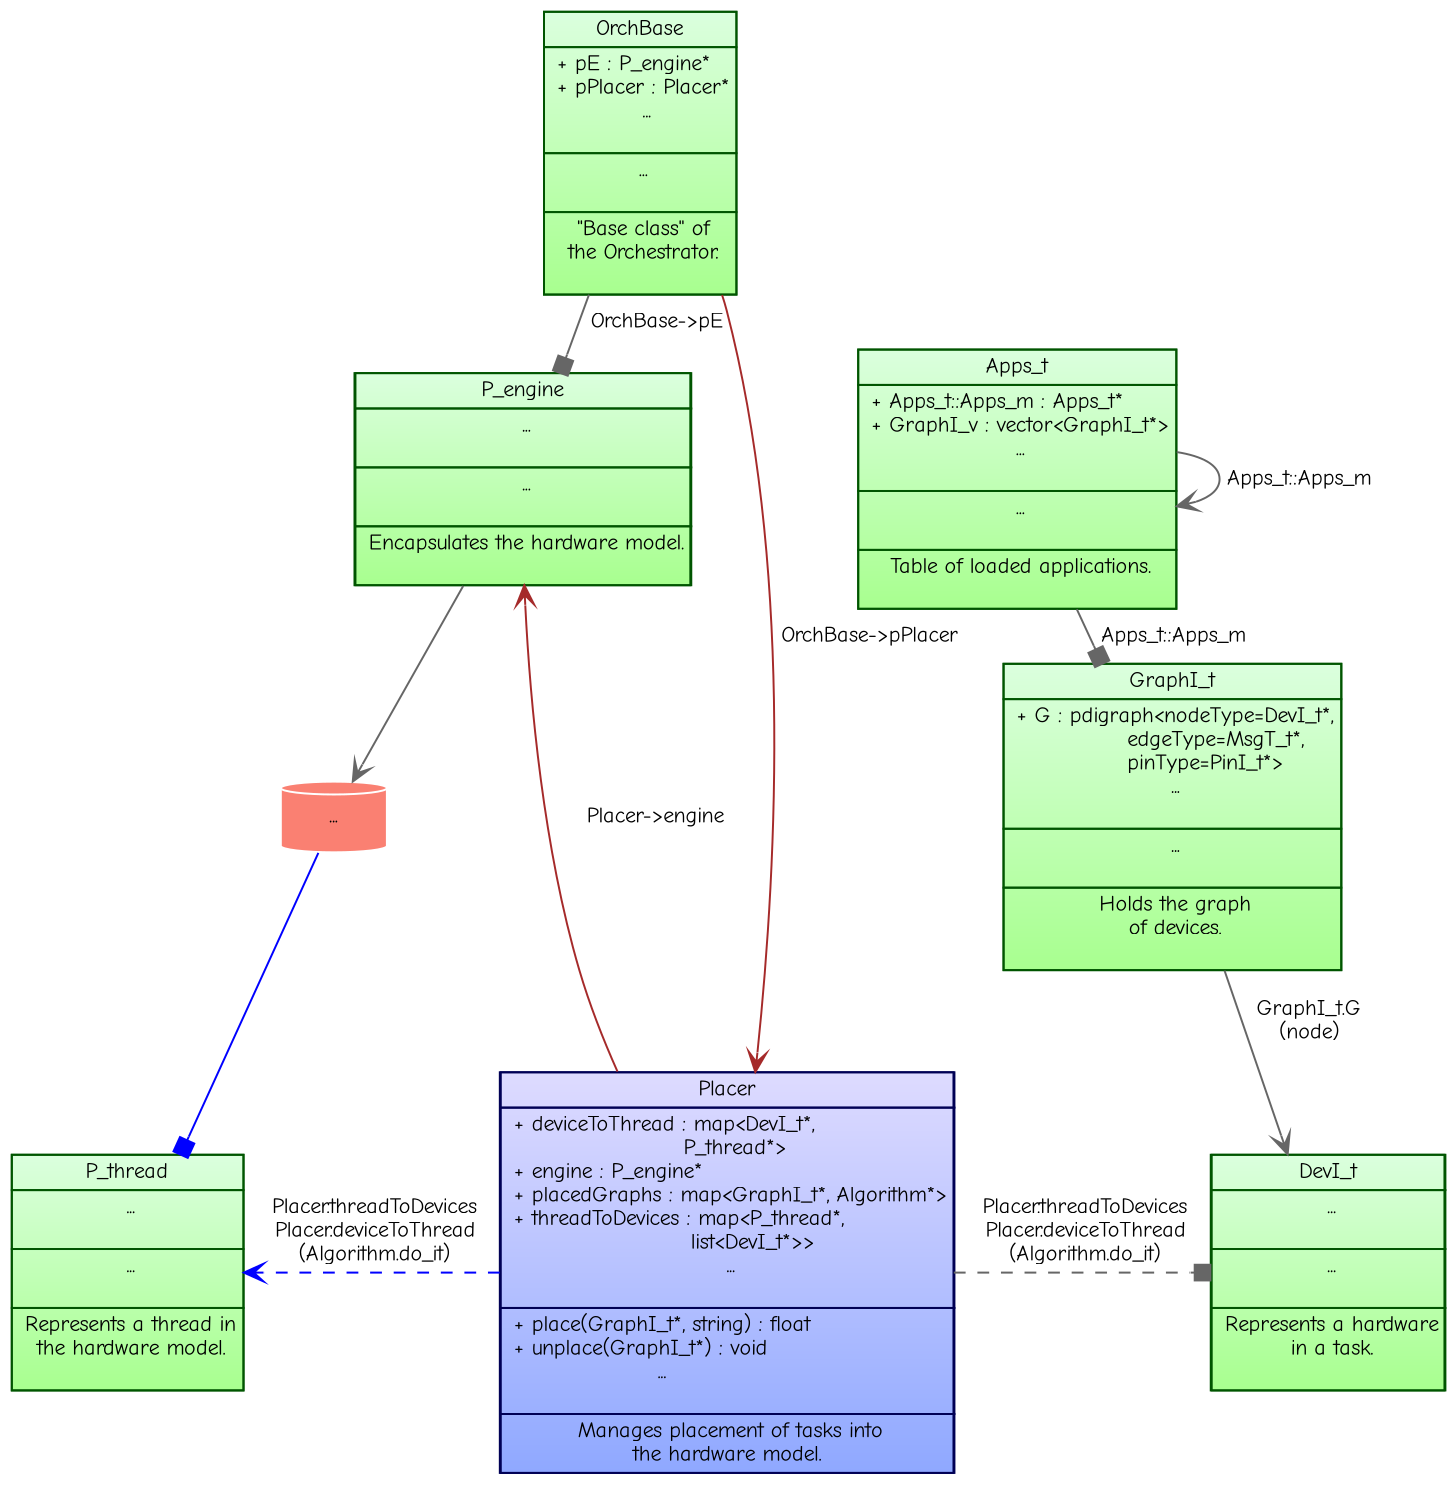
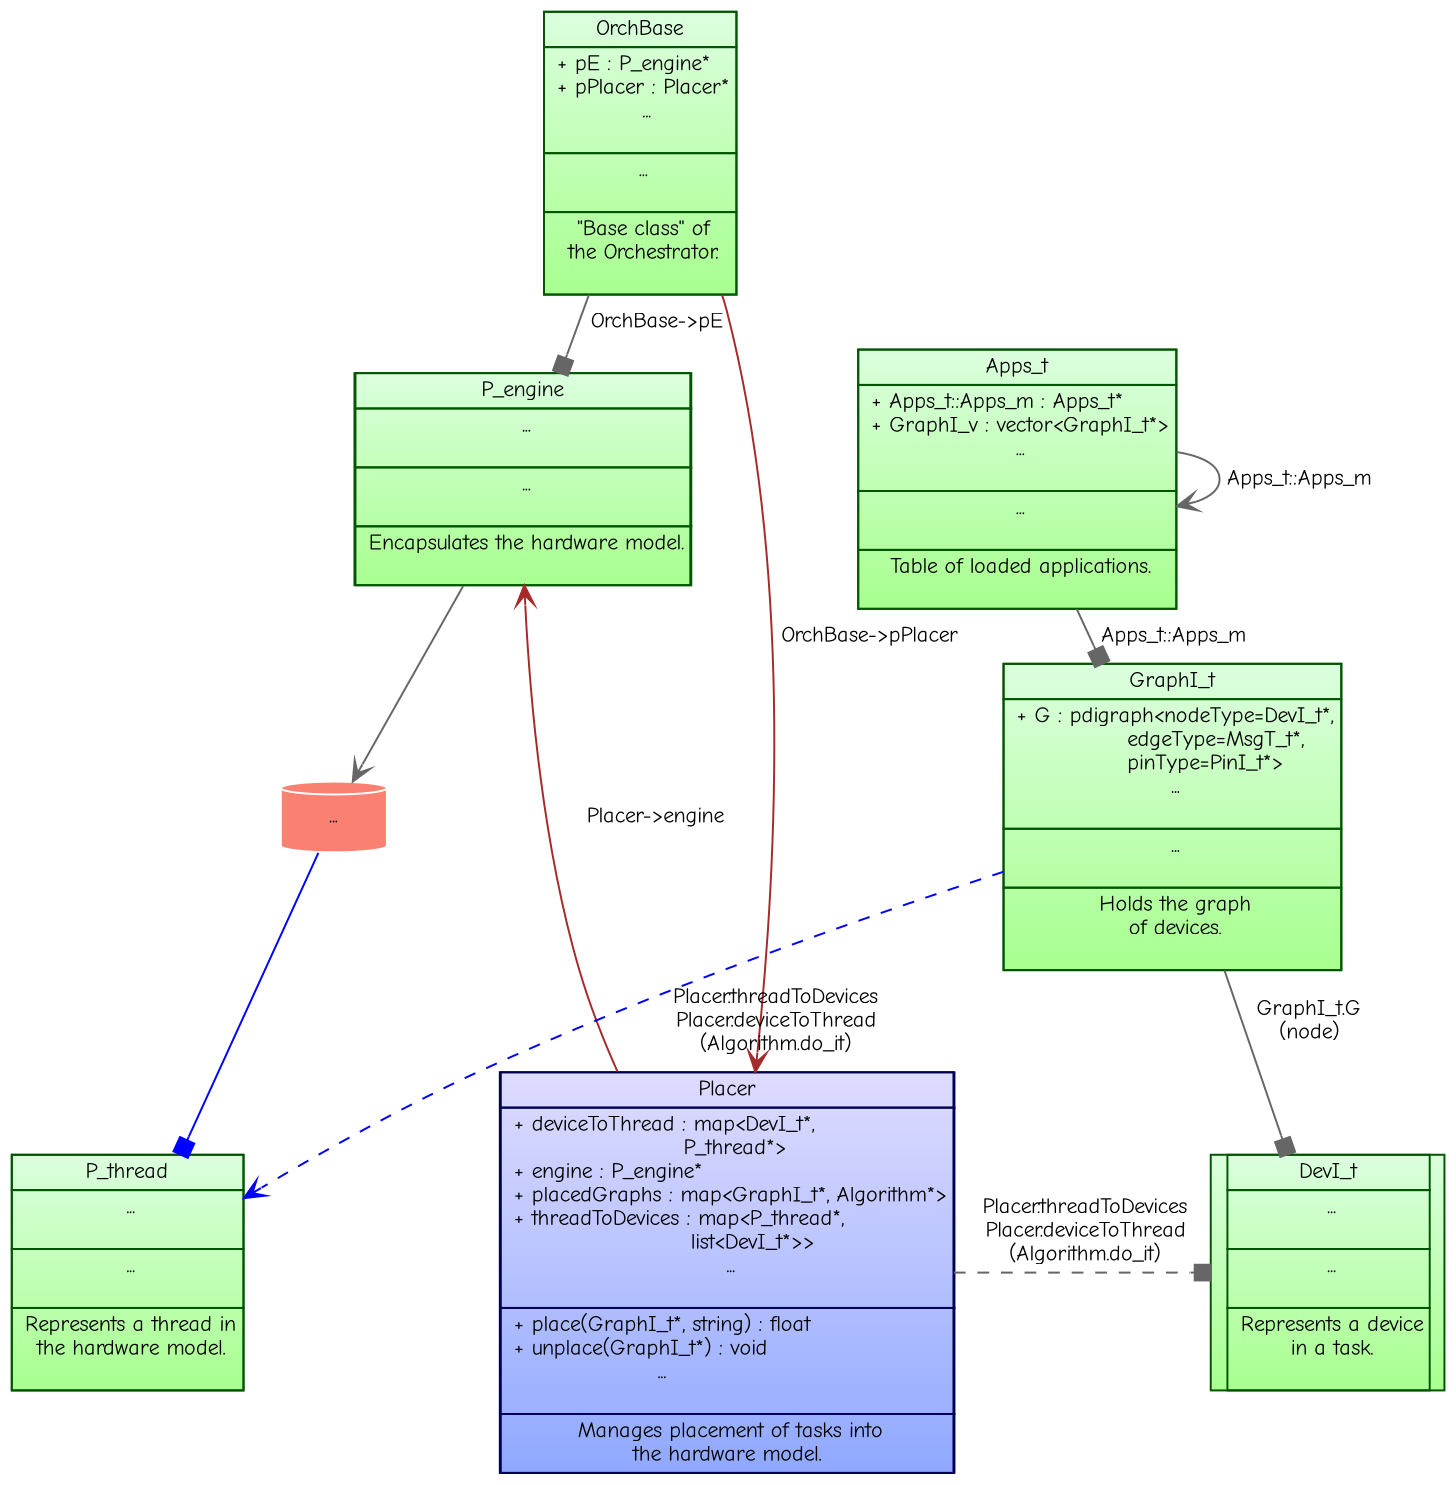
(1253, 1053) -> (1253, 1053)
(382, 1273) -> (624, 1009)
(1329, 1325) -> (1329, 1325)
